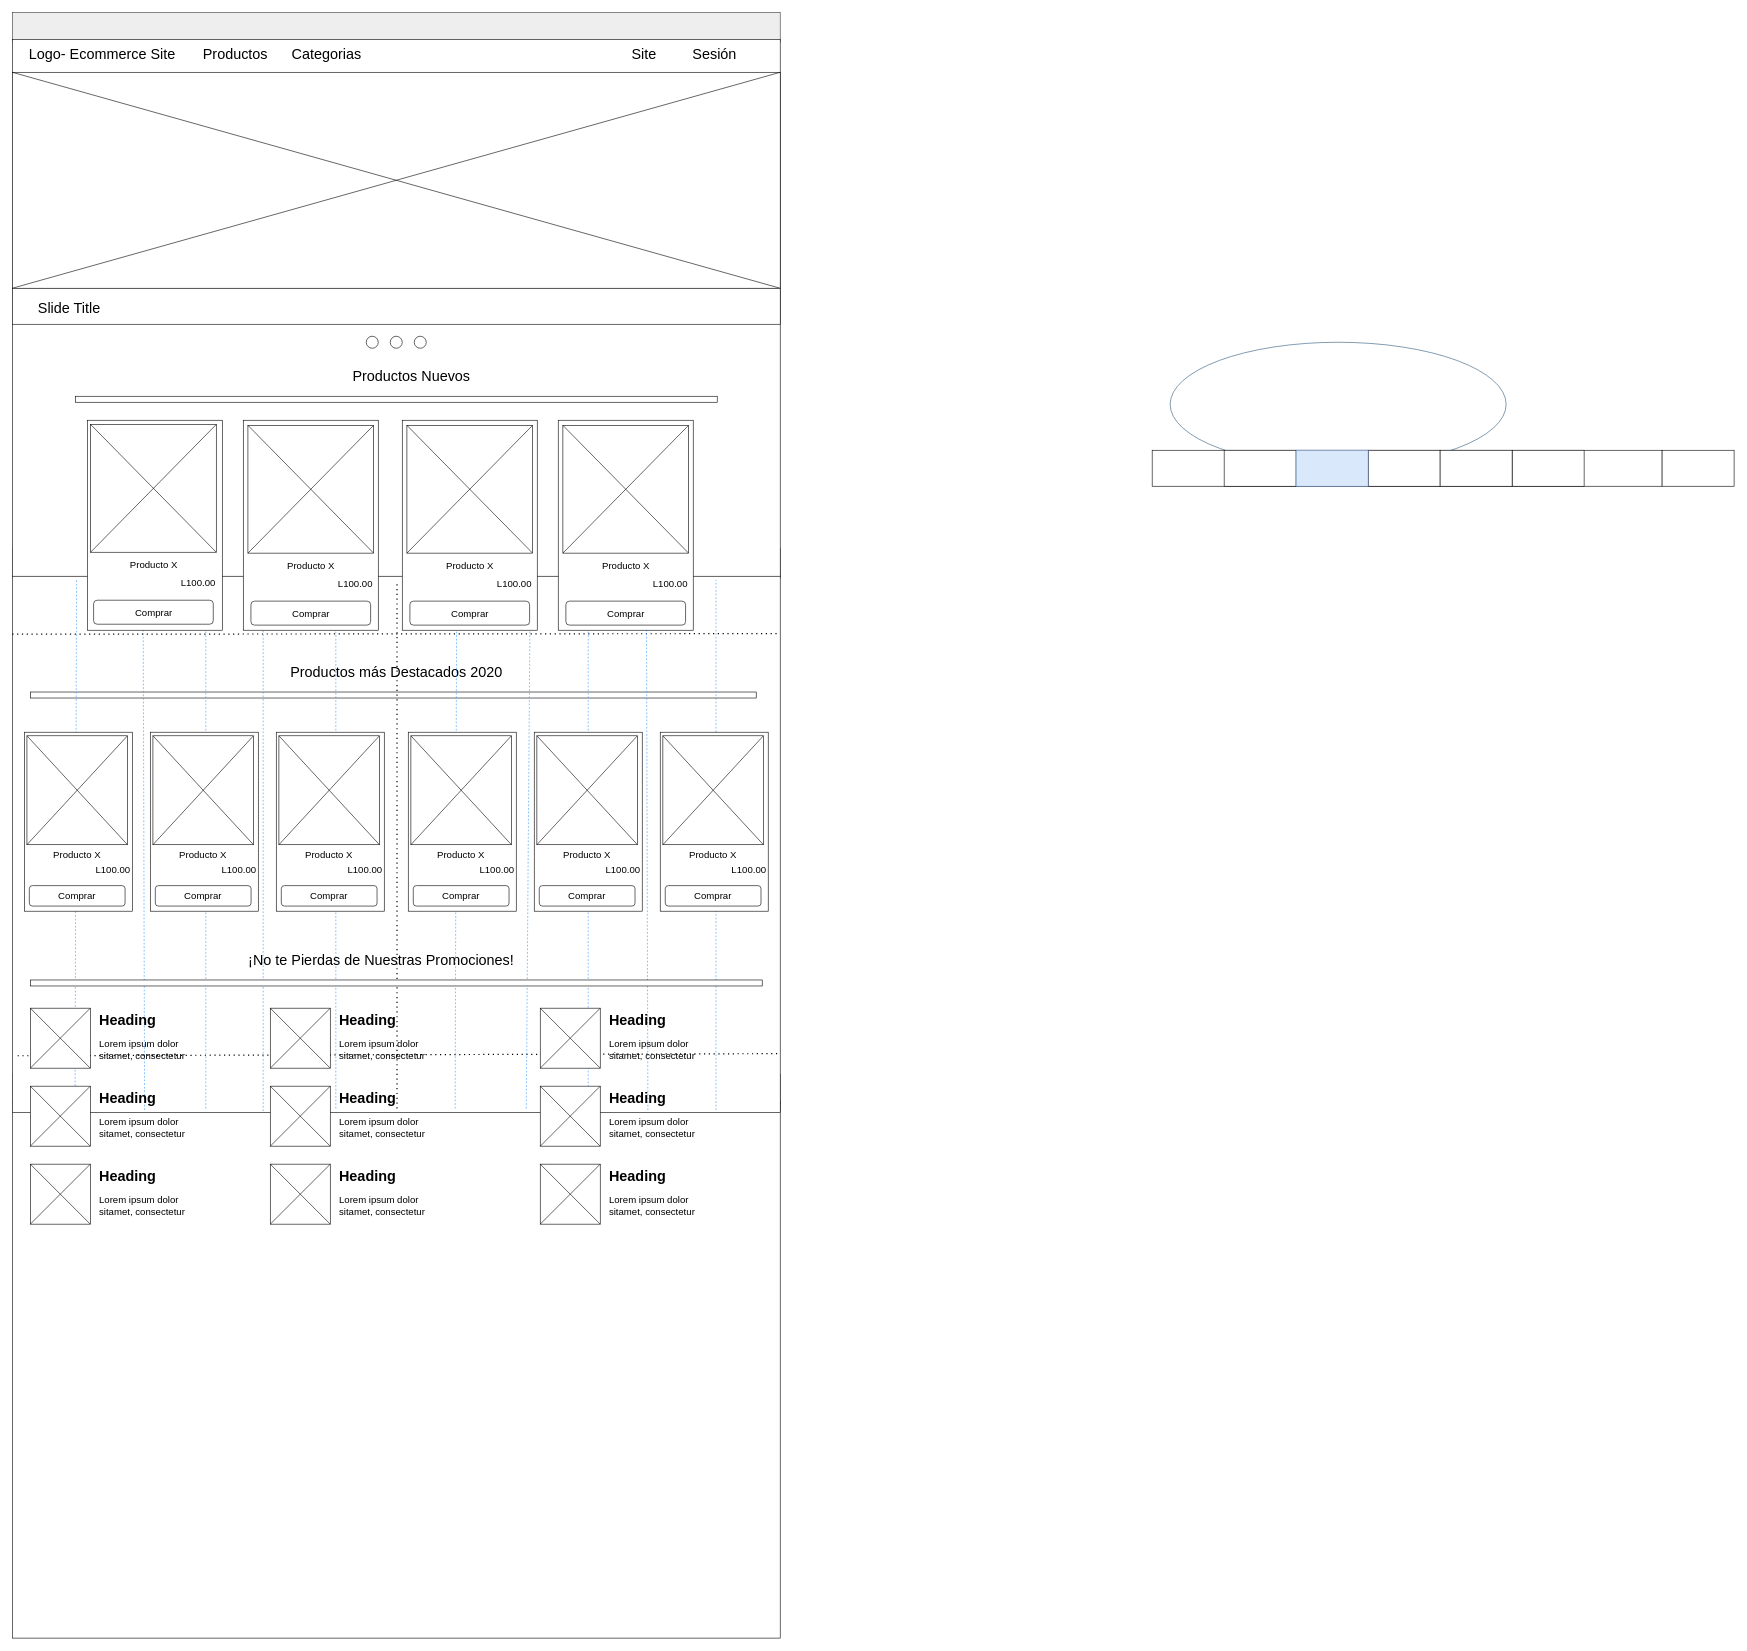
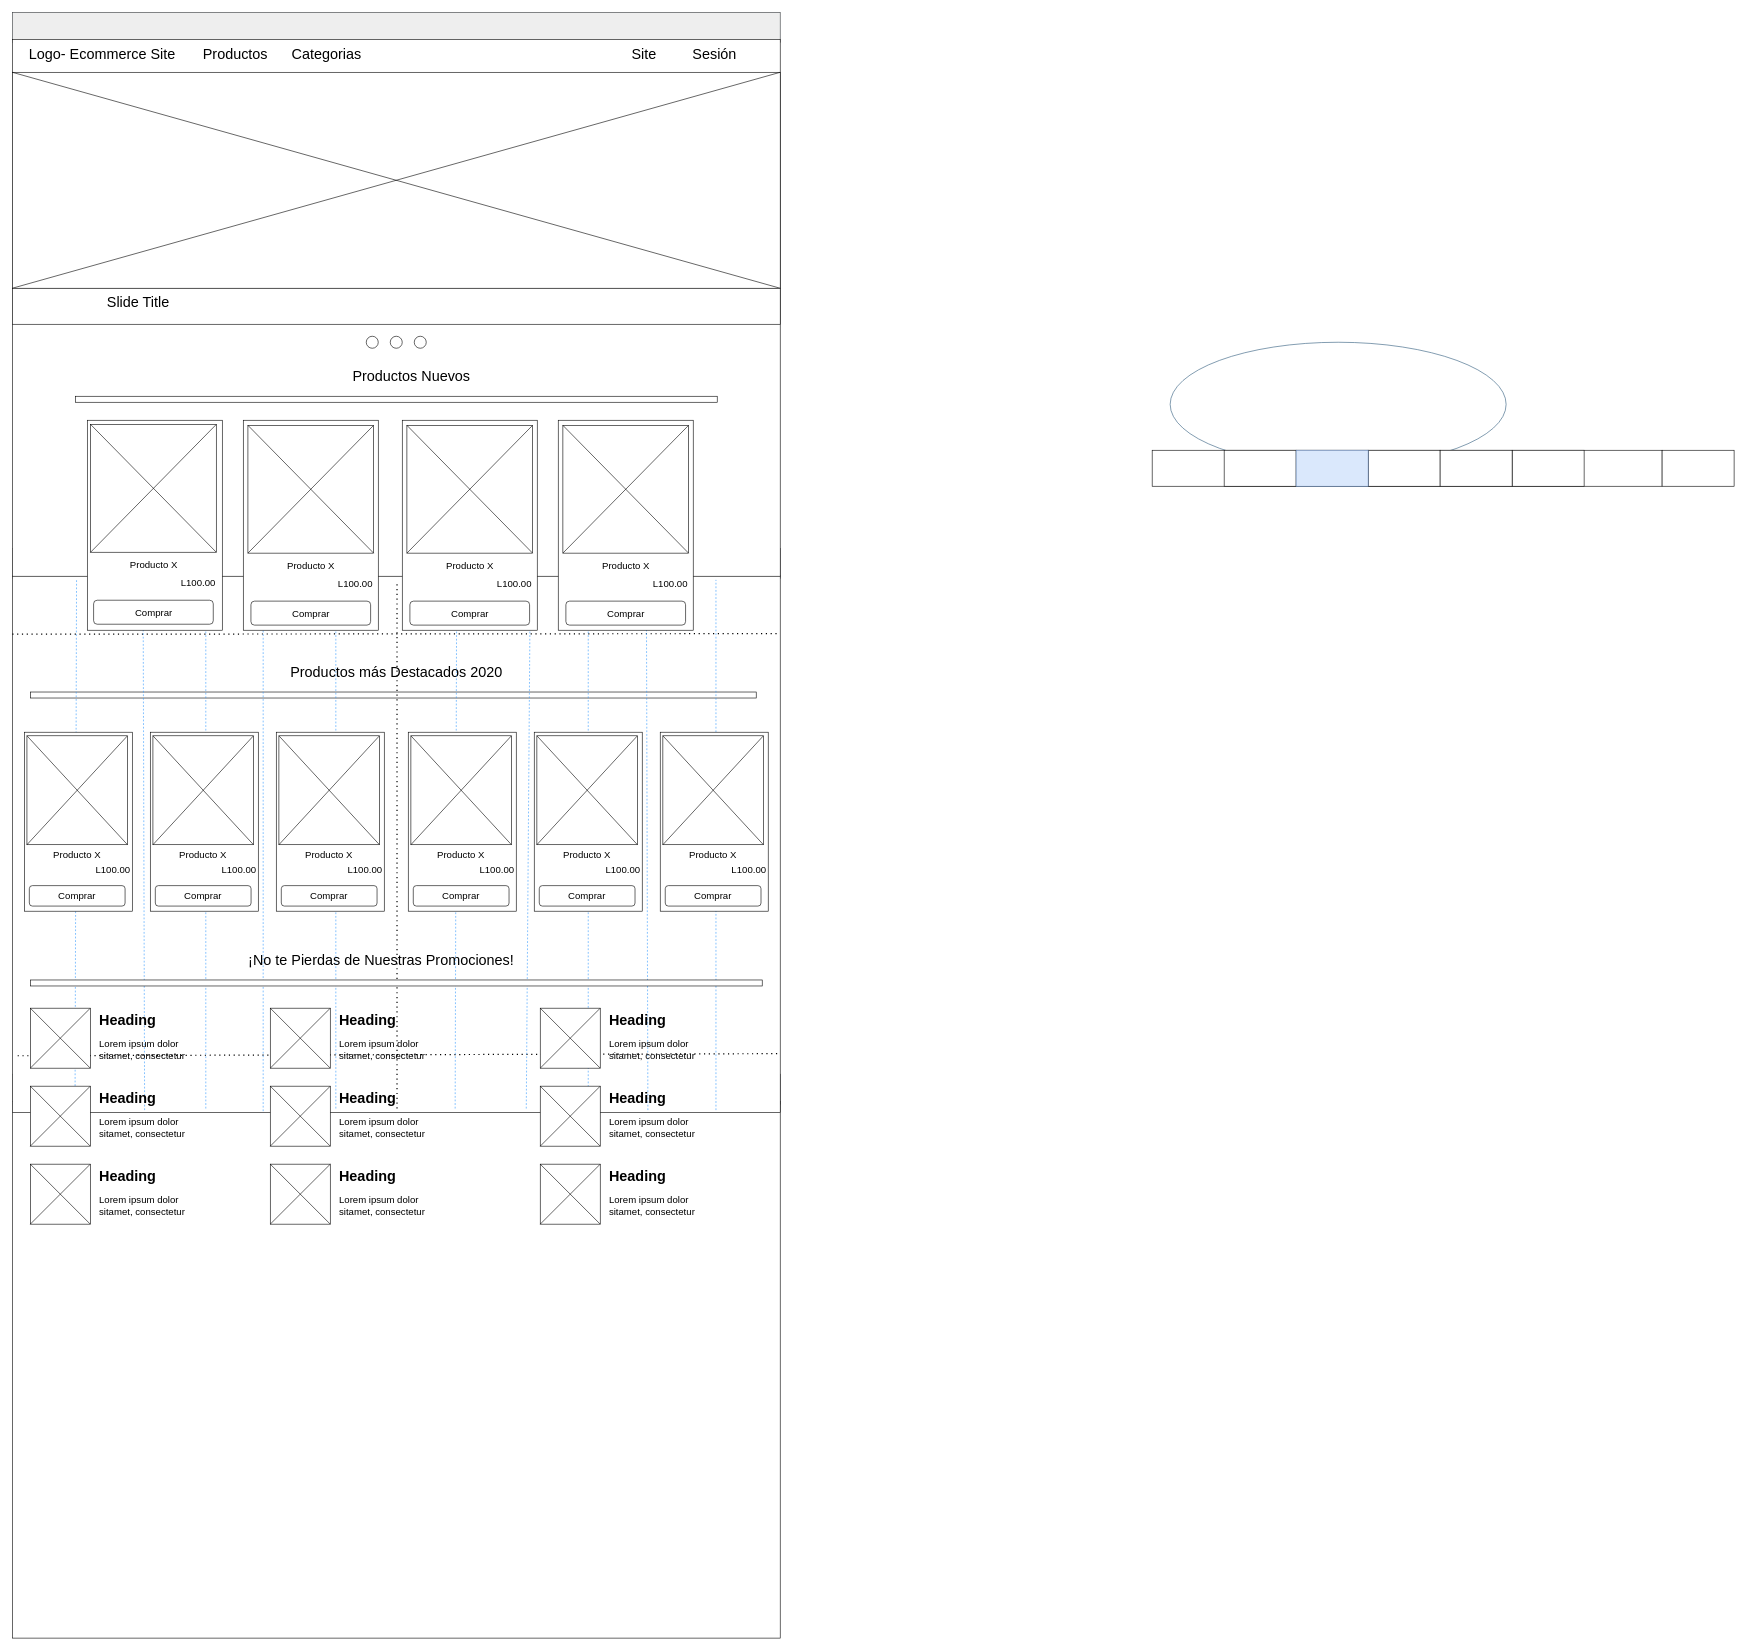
(69, 308) -> (138, 302)
